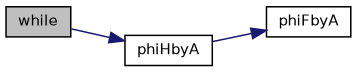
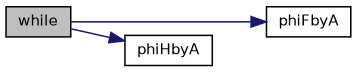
(232, 37) -> (161, 22)
